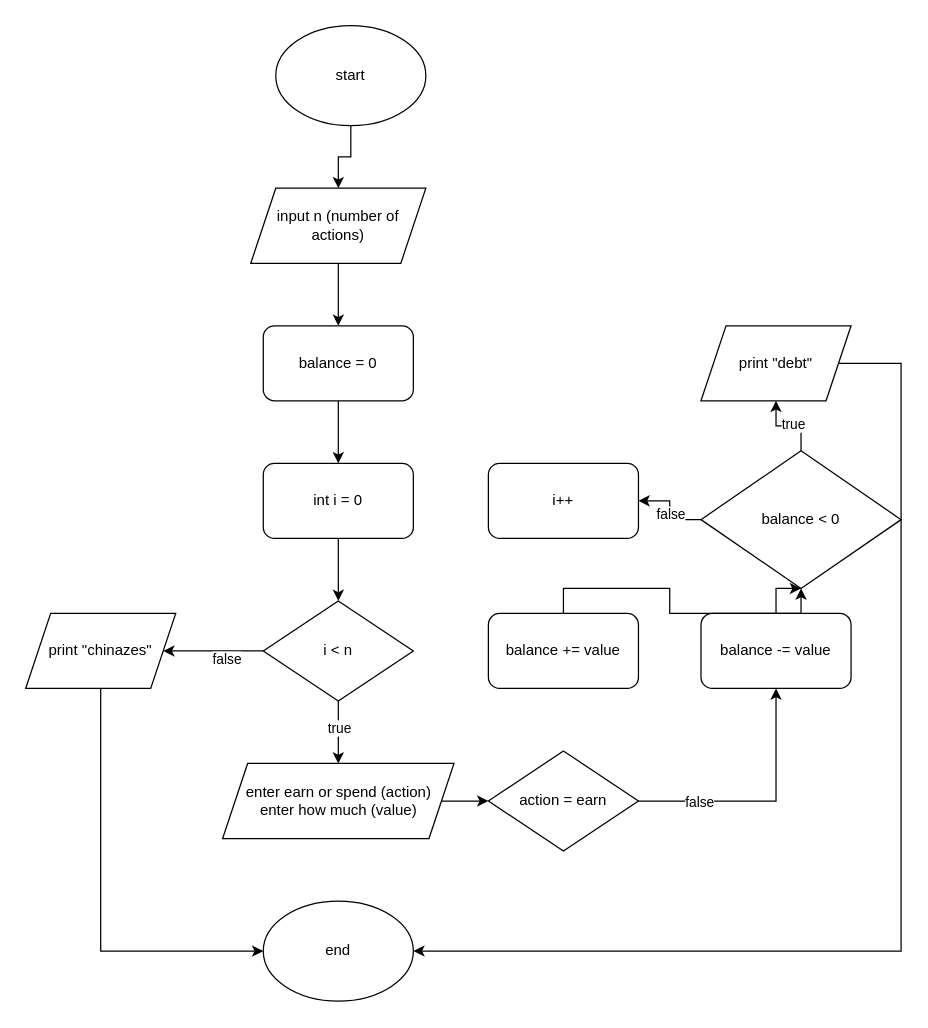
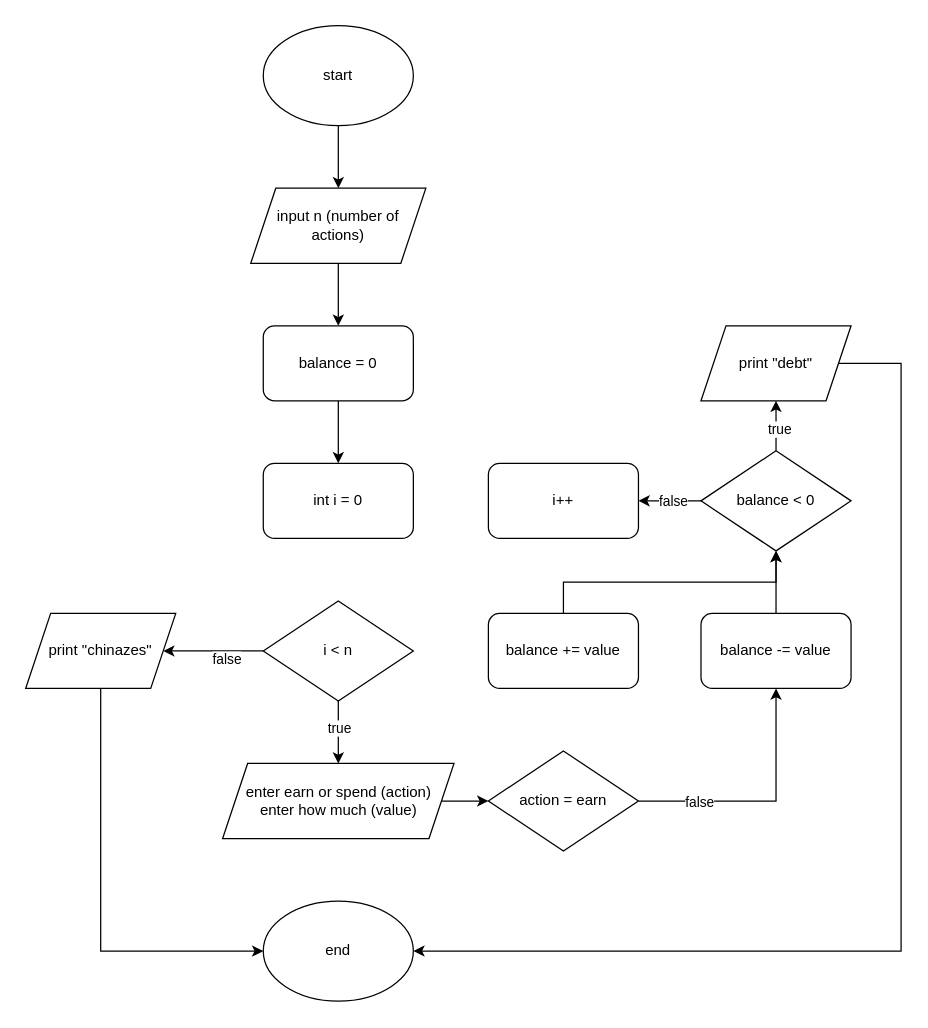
(351, 76) -> (338, 76)
(801, 519) -> (776, 501)
(338, 565) -> none
